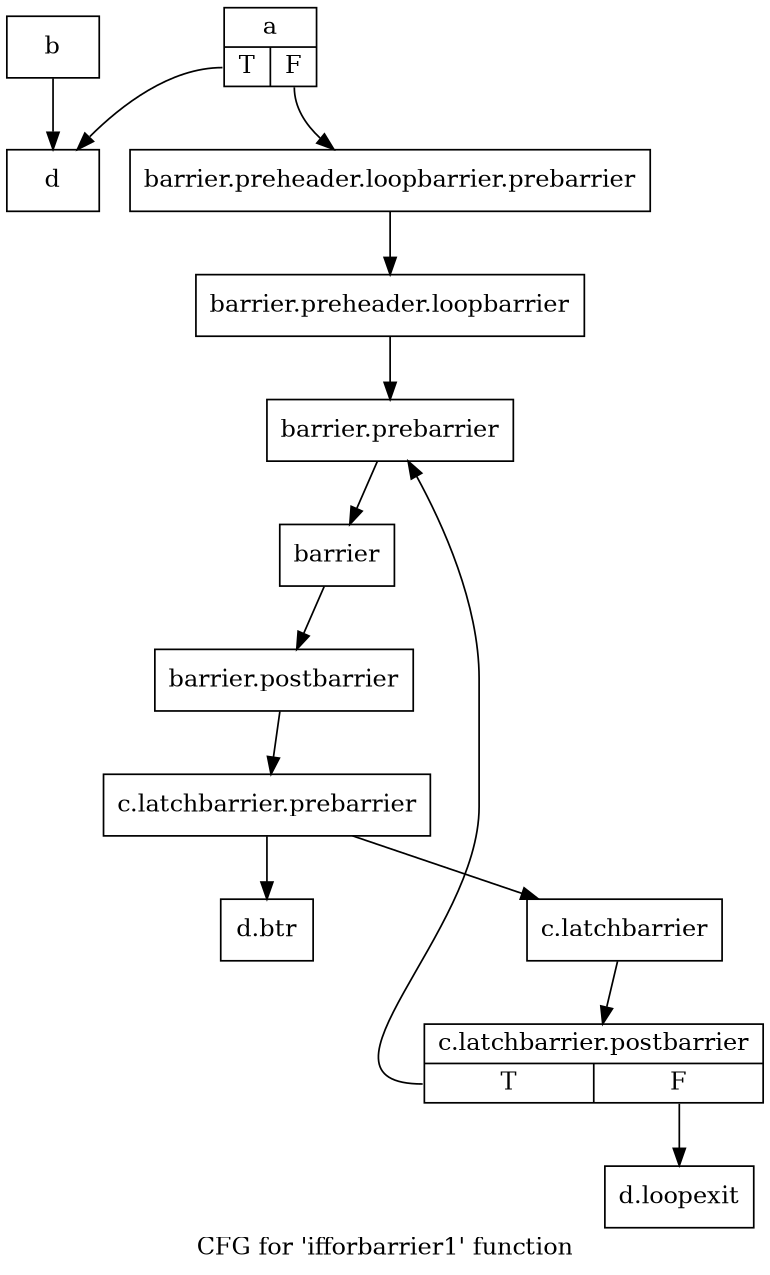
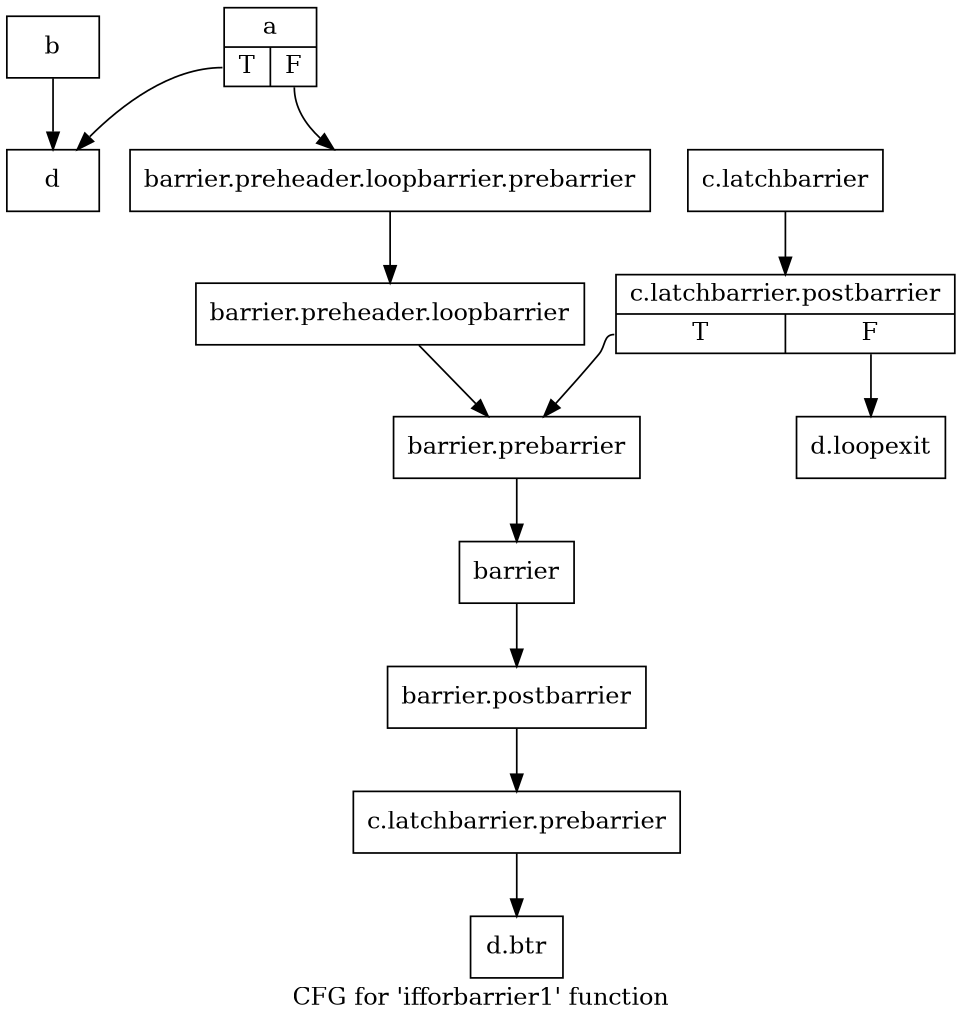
(437, 865) -> none
